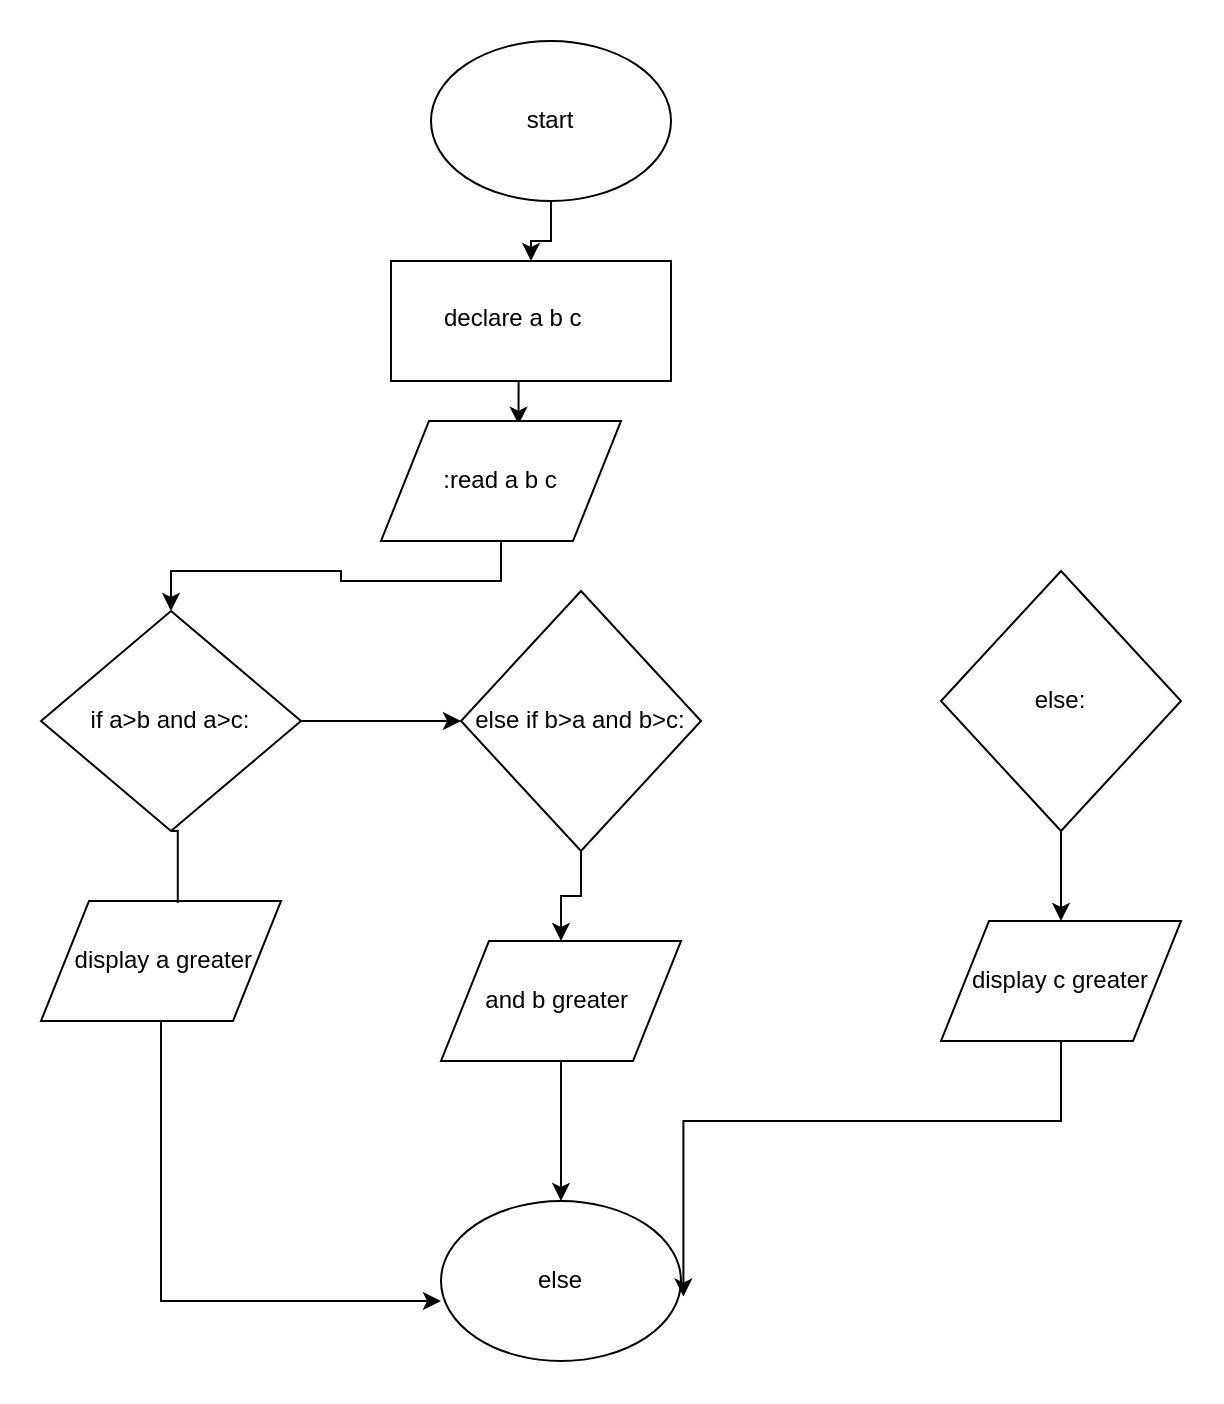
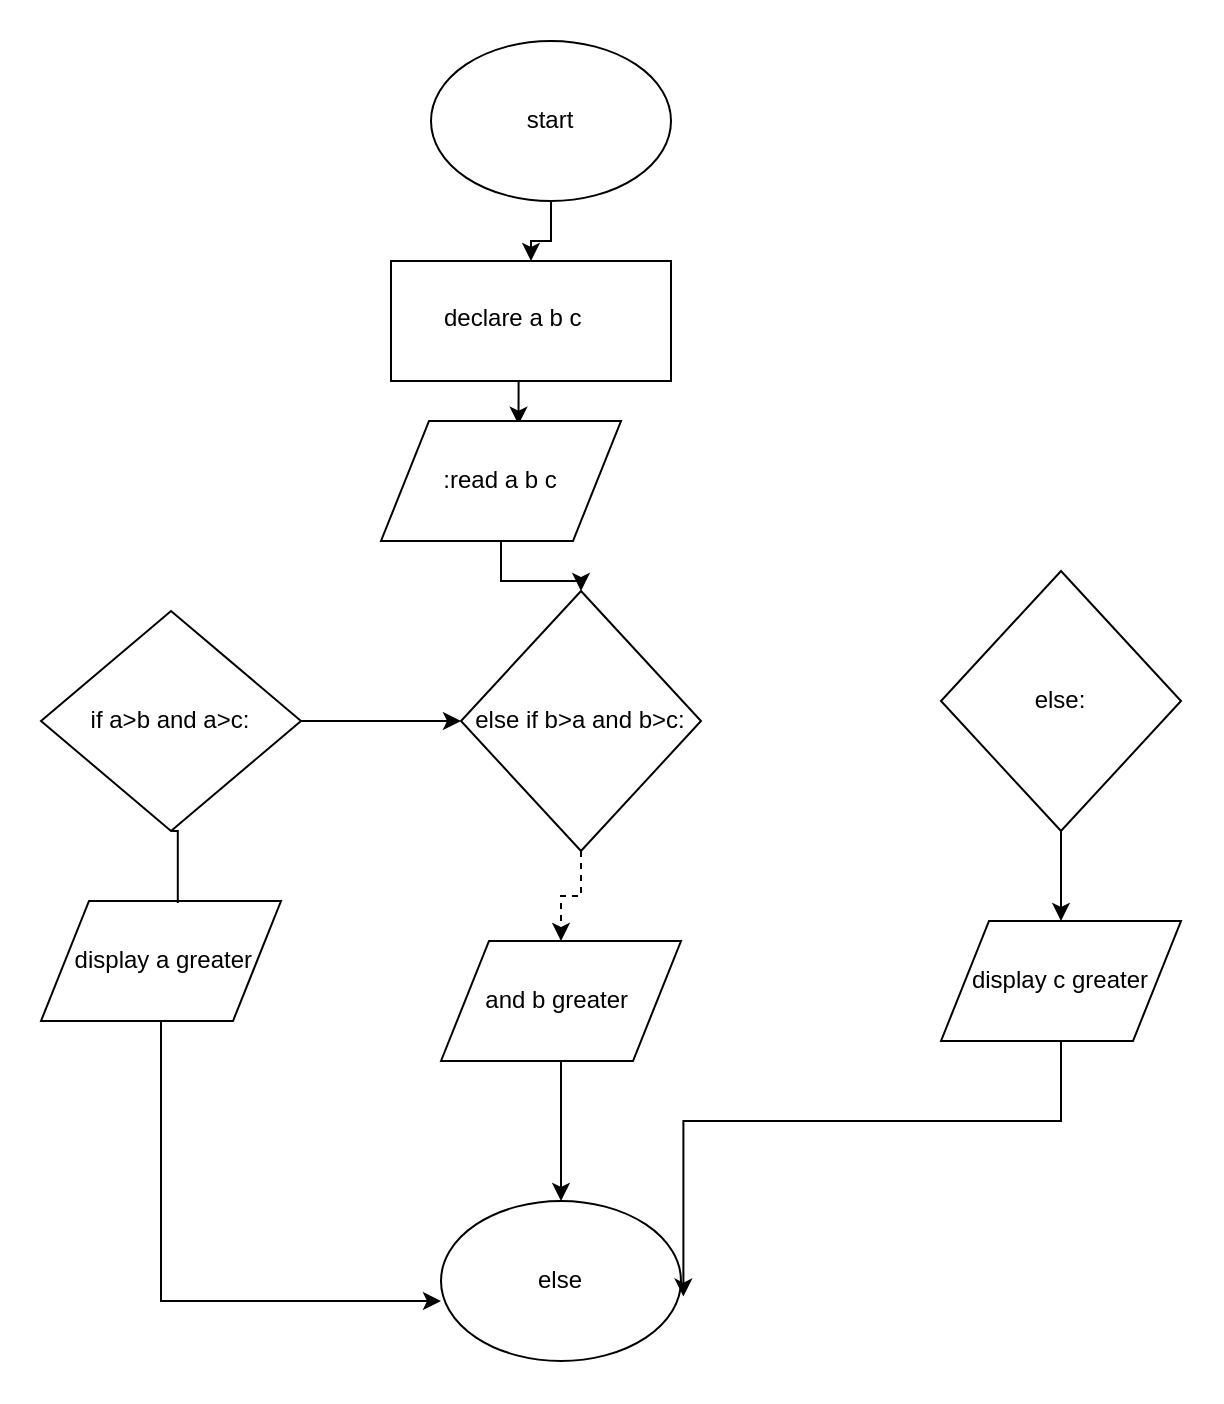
(329, 571) -> (540, 581)
(576, 896) -> (576, 896)
